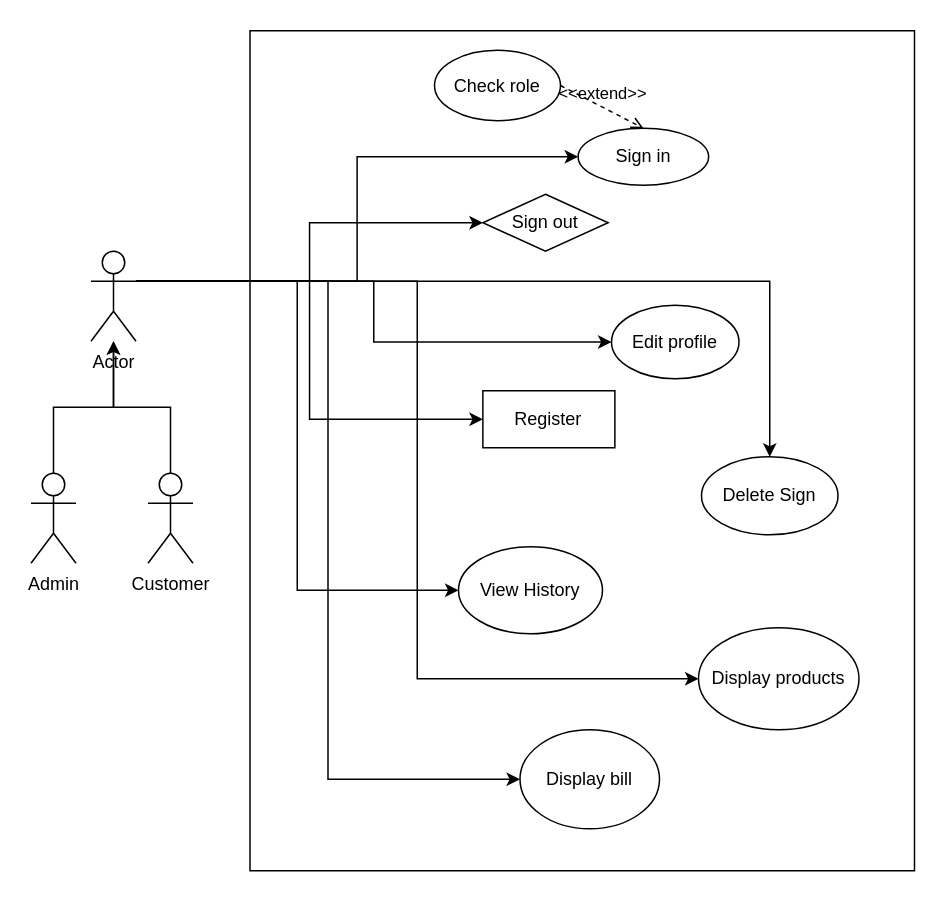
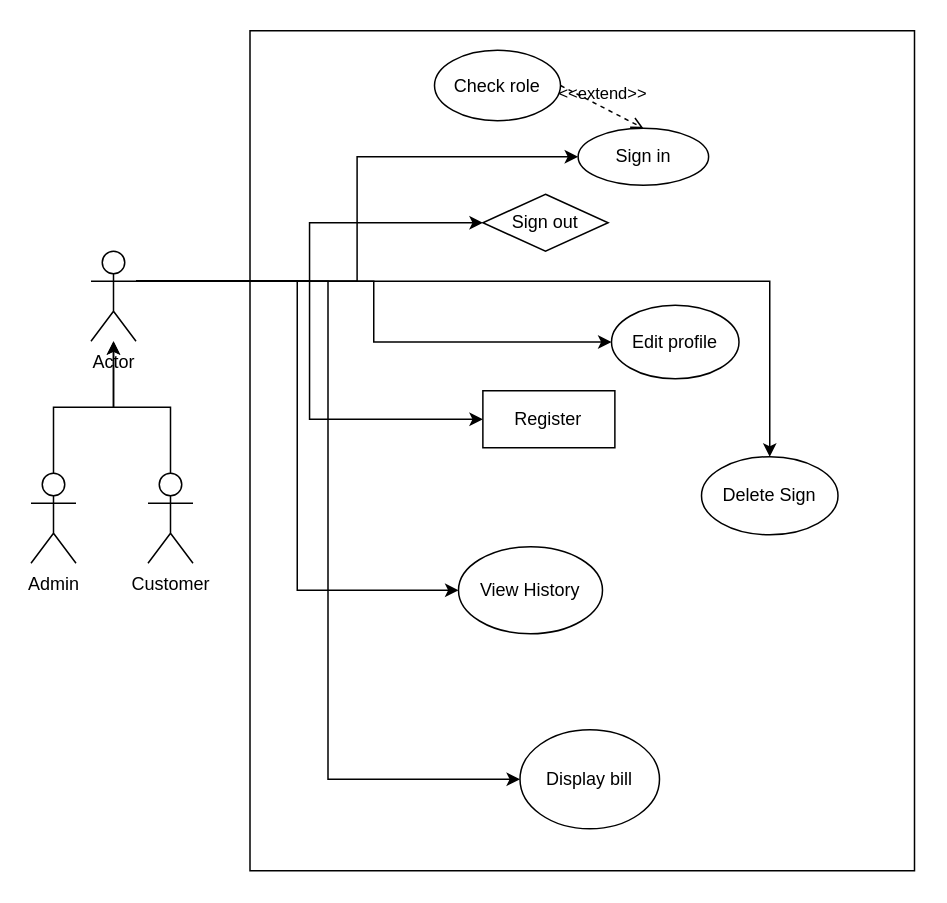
(417, 617) -> none
(779, 679) -> none
